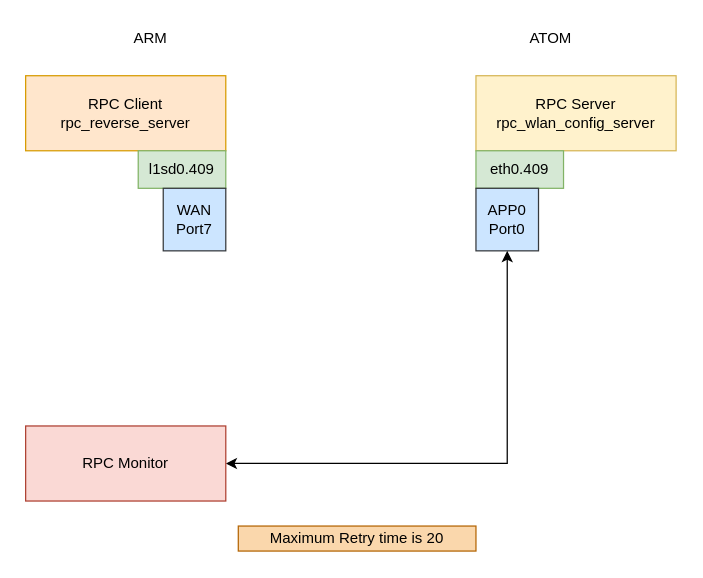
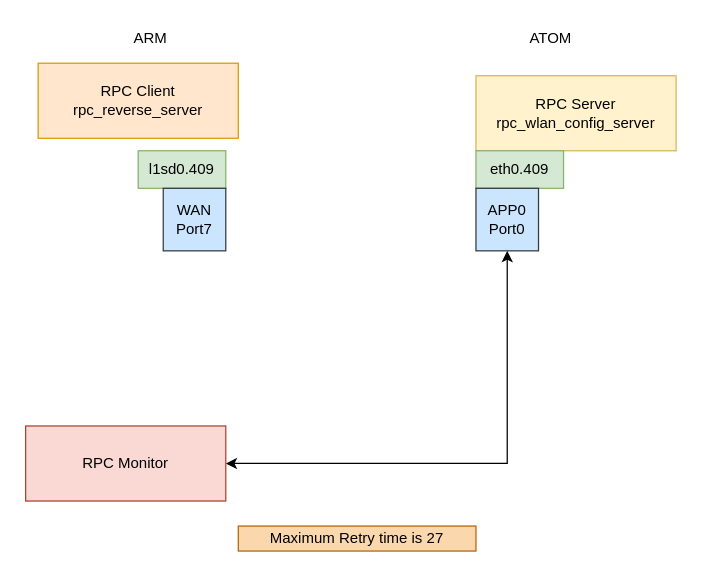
(126, 113) -> (138, 101)
(357, 538) -> (357, 538)
